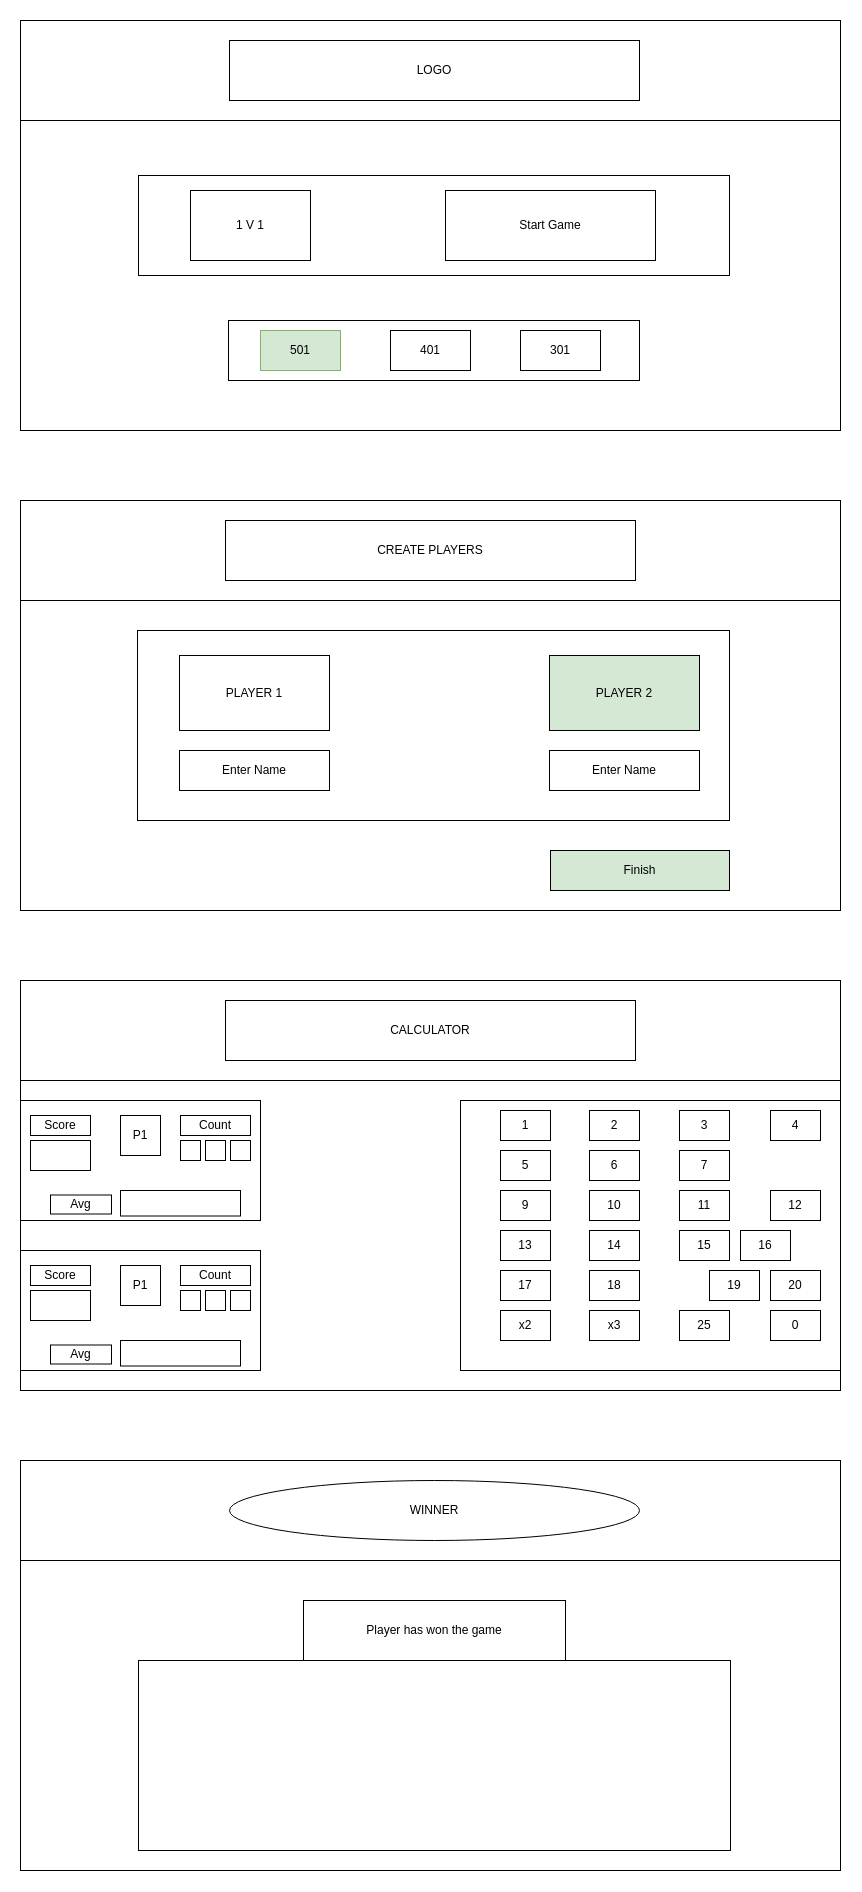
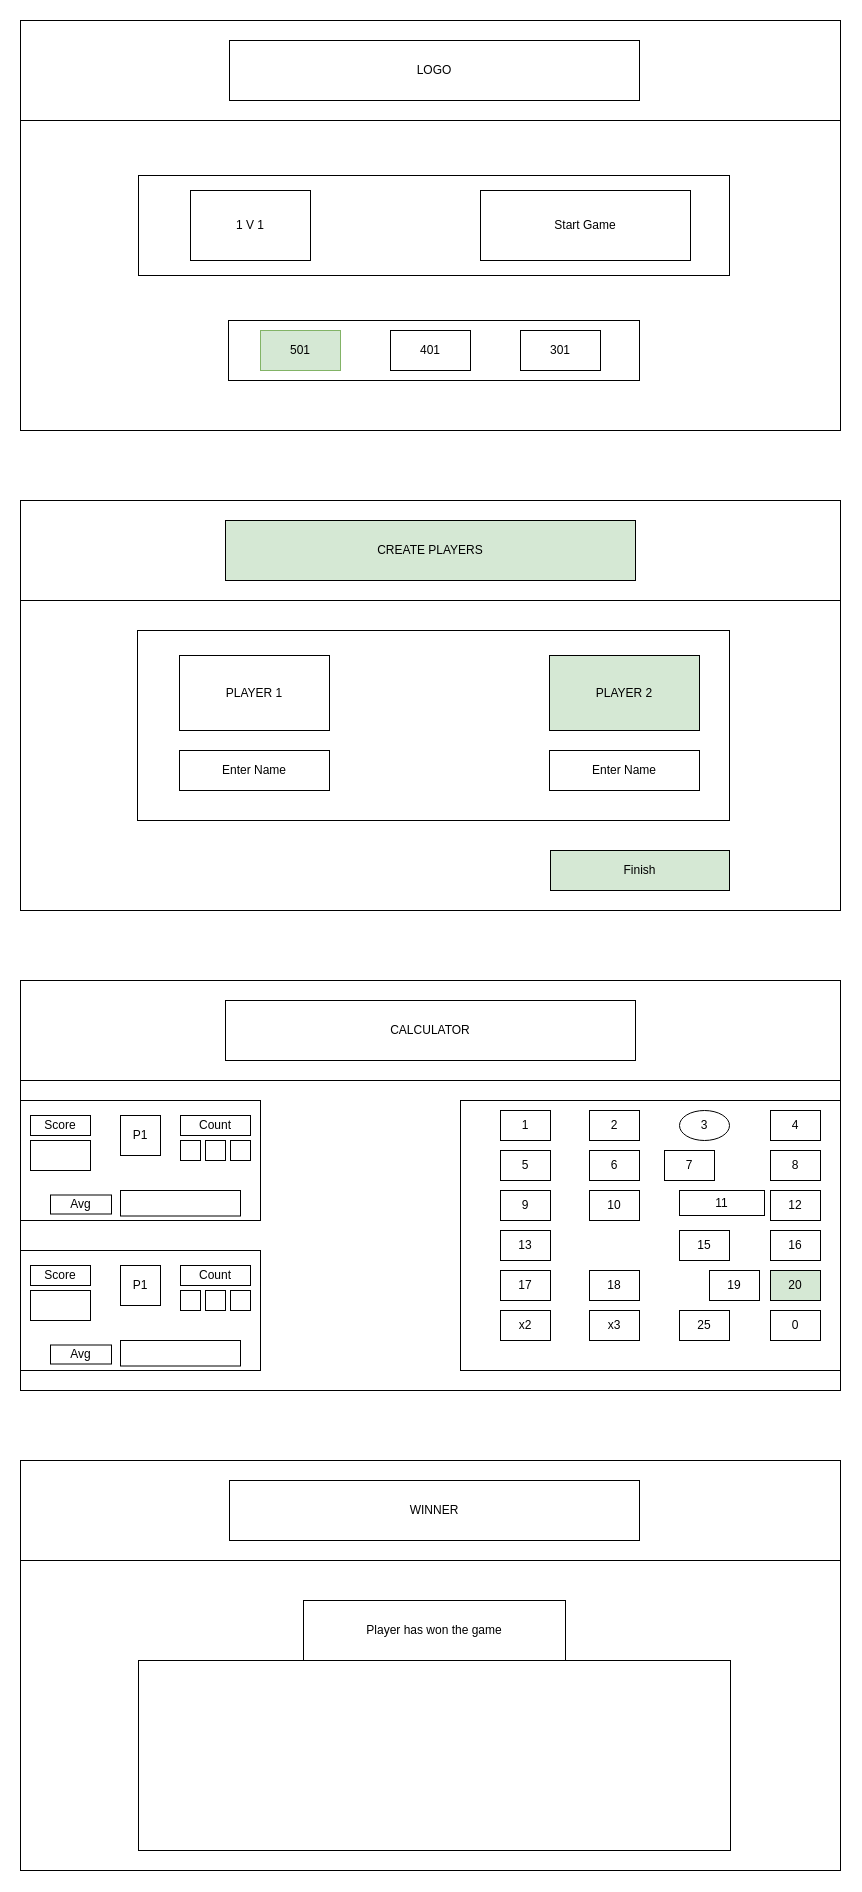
(551, 226) -> (586, 226)
(431, 551) -> (431, 551)
(705, 1126) -> (705, 1126)
(705, 1166) -> (690, 1166)
none -> (796, 1166)
(705, 1206) -> (722, 1203)
(615, 1246) -> none
(766, 1246) -> (796, 1246)
(796, 1286) -> (796, 1286)
(435, 1511) -> (435, 1511)
